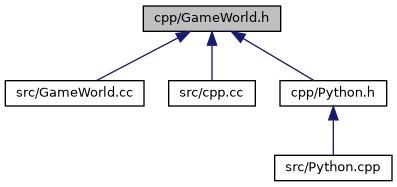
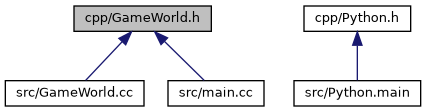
(278, 59) -> none
(212, 93) -> (216, 93)
(333, 168) -> (357, 93)
